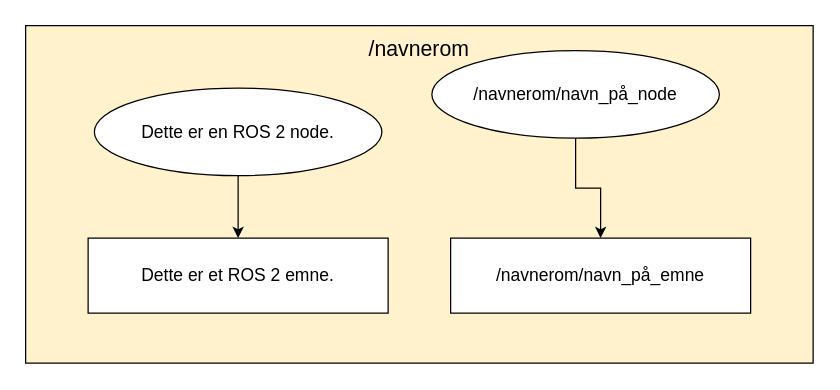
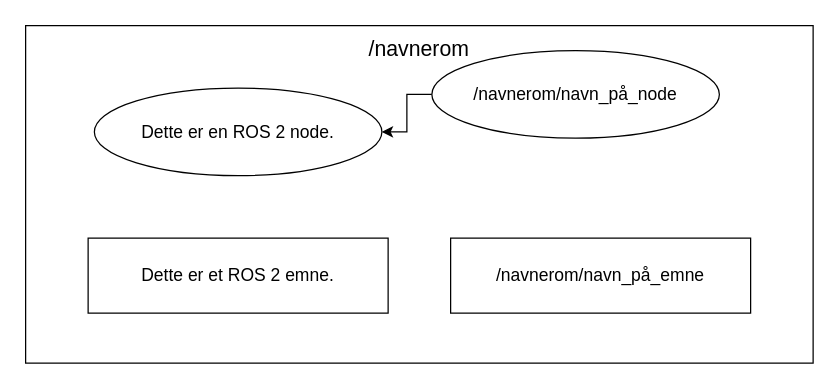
(584, 188) -> (407, 109)
(419, 194) -> (419, 194)
(238, 203) -> none
